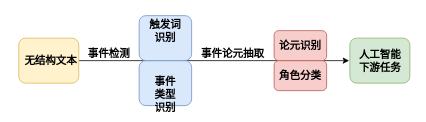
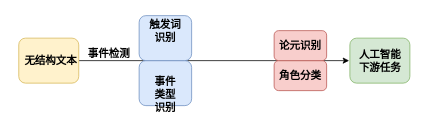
(233, 53) -> none
